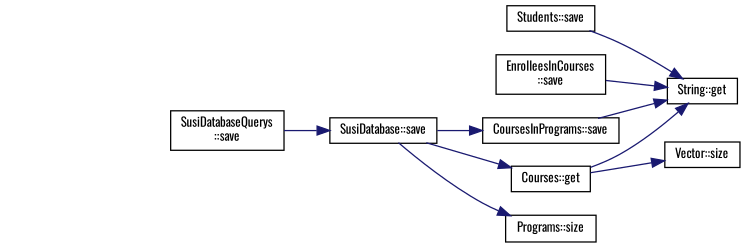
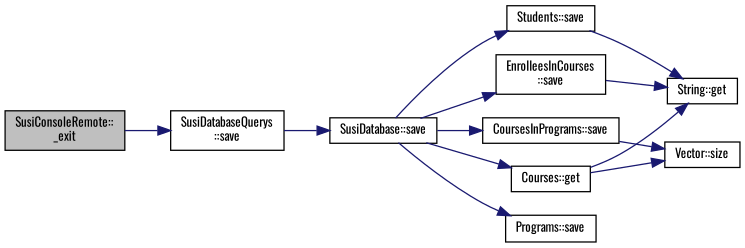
none -> (442, 72)
none -> (452, 108)
(626, 111) -> (636, 144)
none -> (65, 131)
(551, 229) -> (551, 229)
